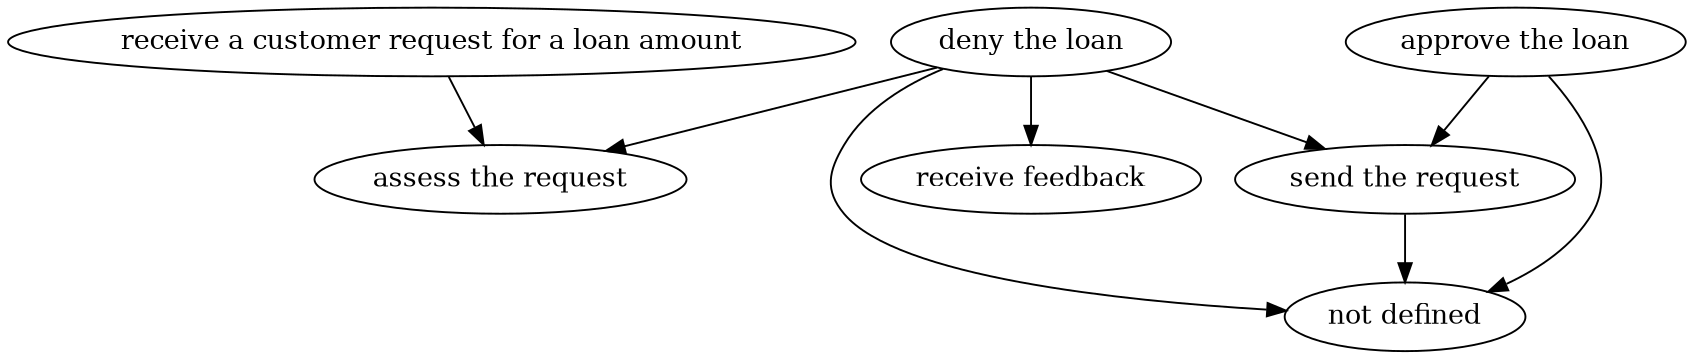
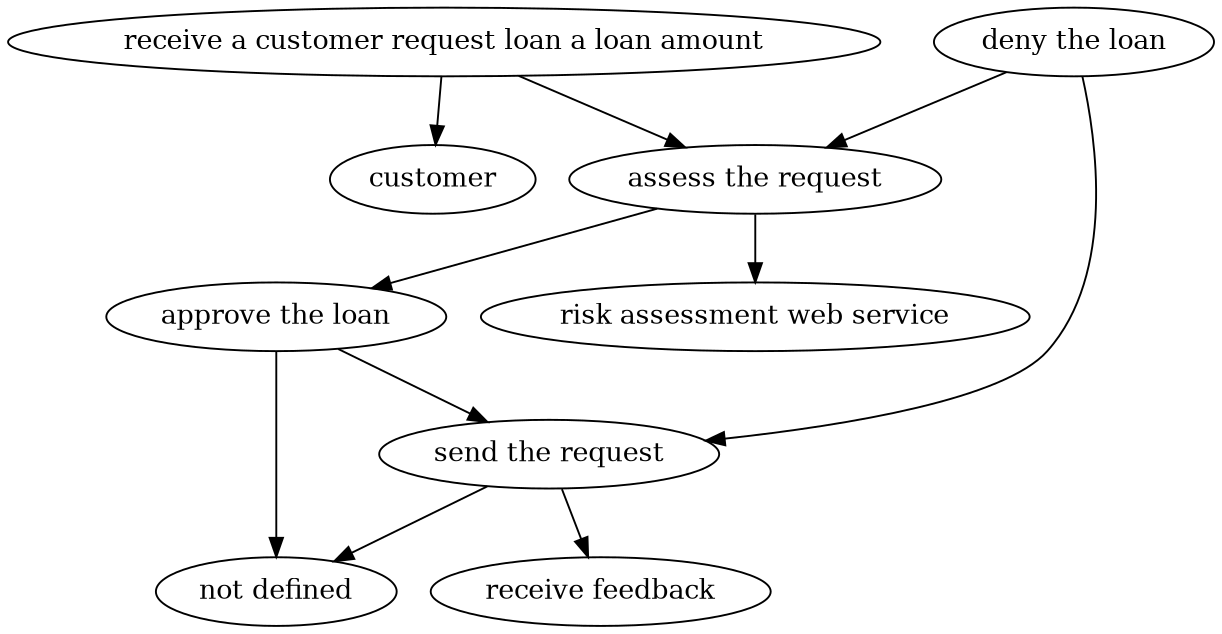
(432, 42) -> (444, 42)
(1031, 101) -> (572, 514)
none -> (433, 179)
none -> (524, 246)
(950, 266) -> none
none -> (755, 317)
